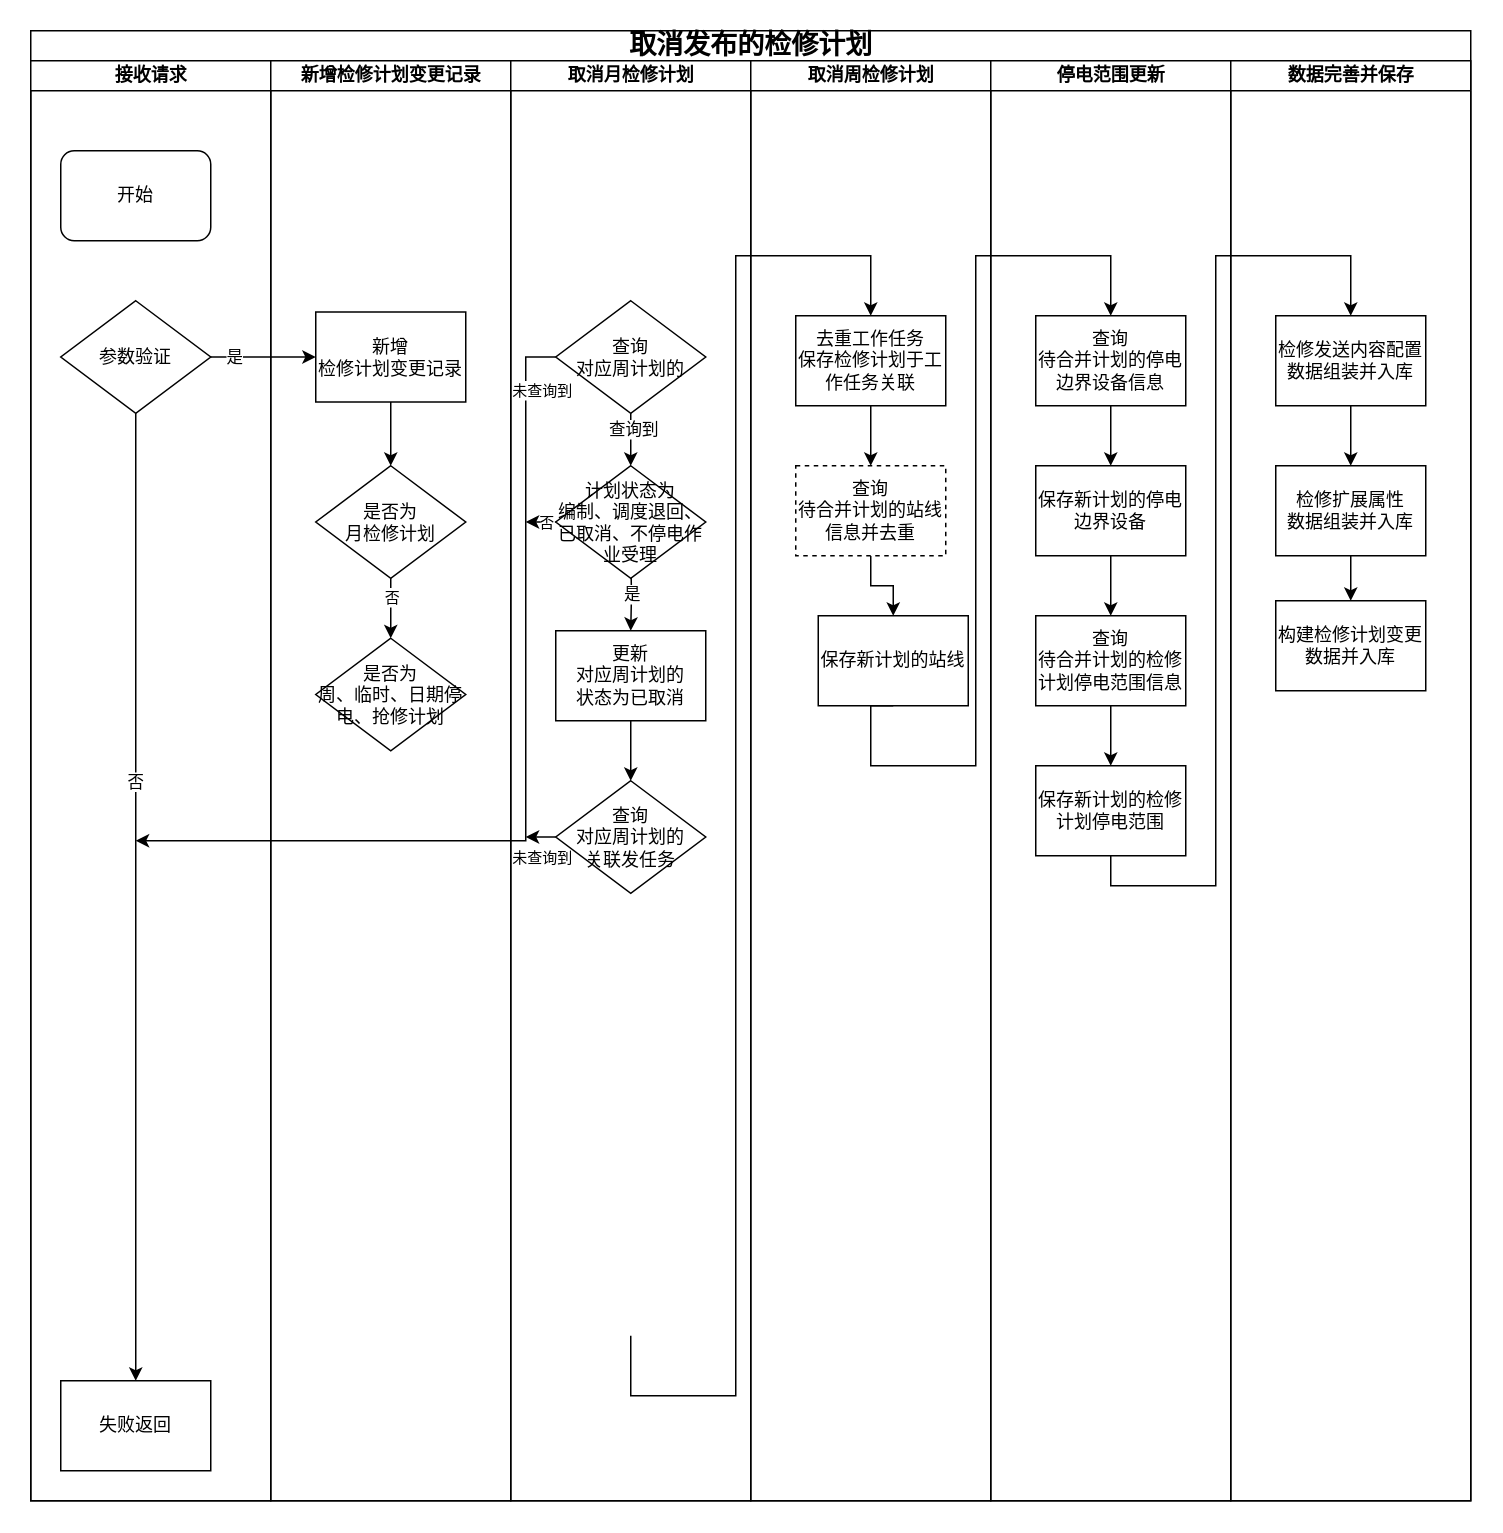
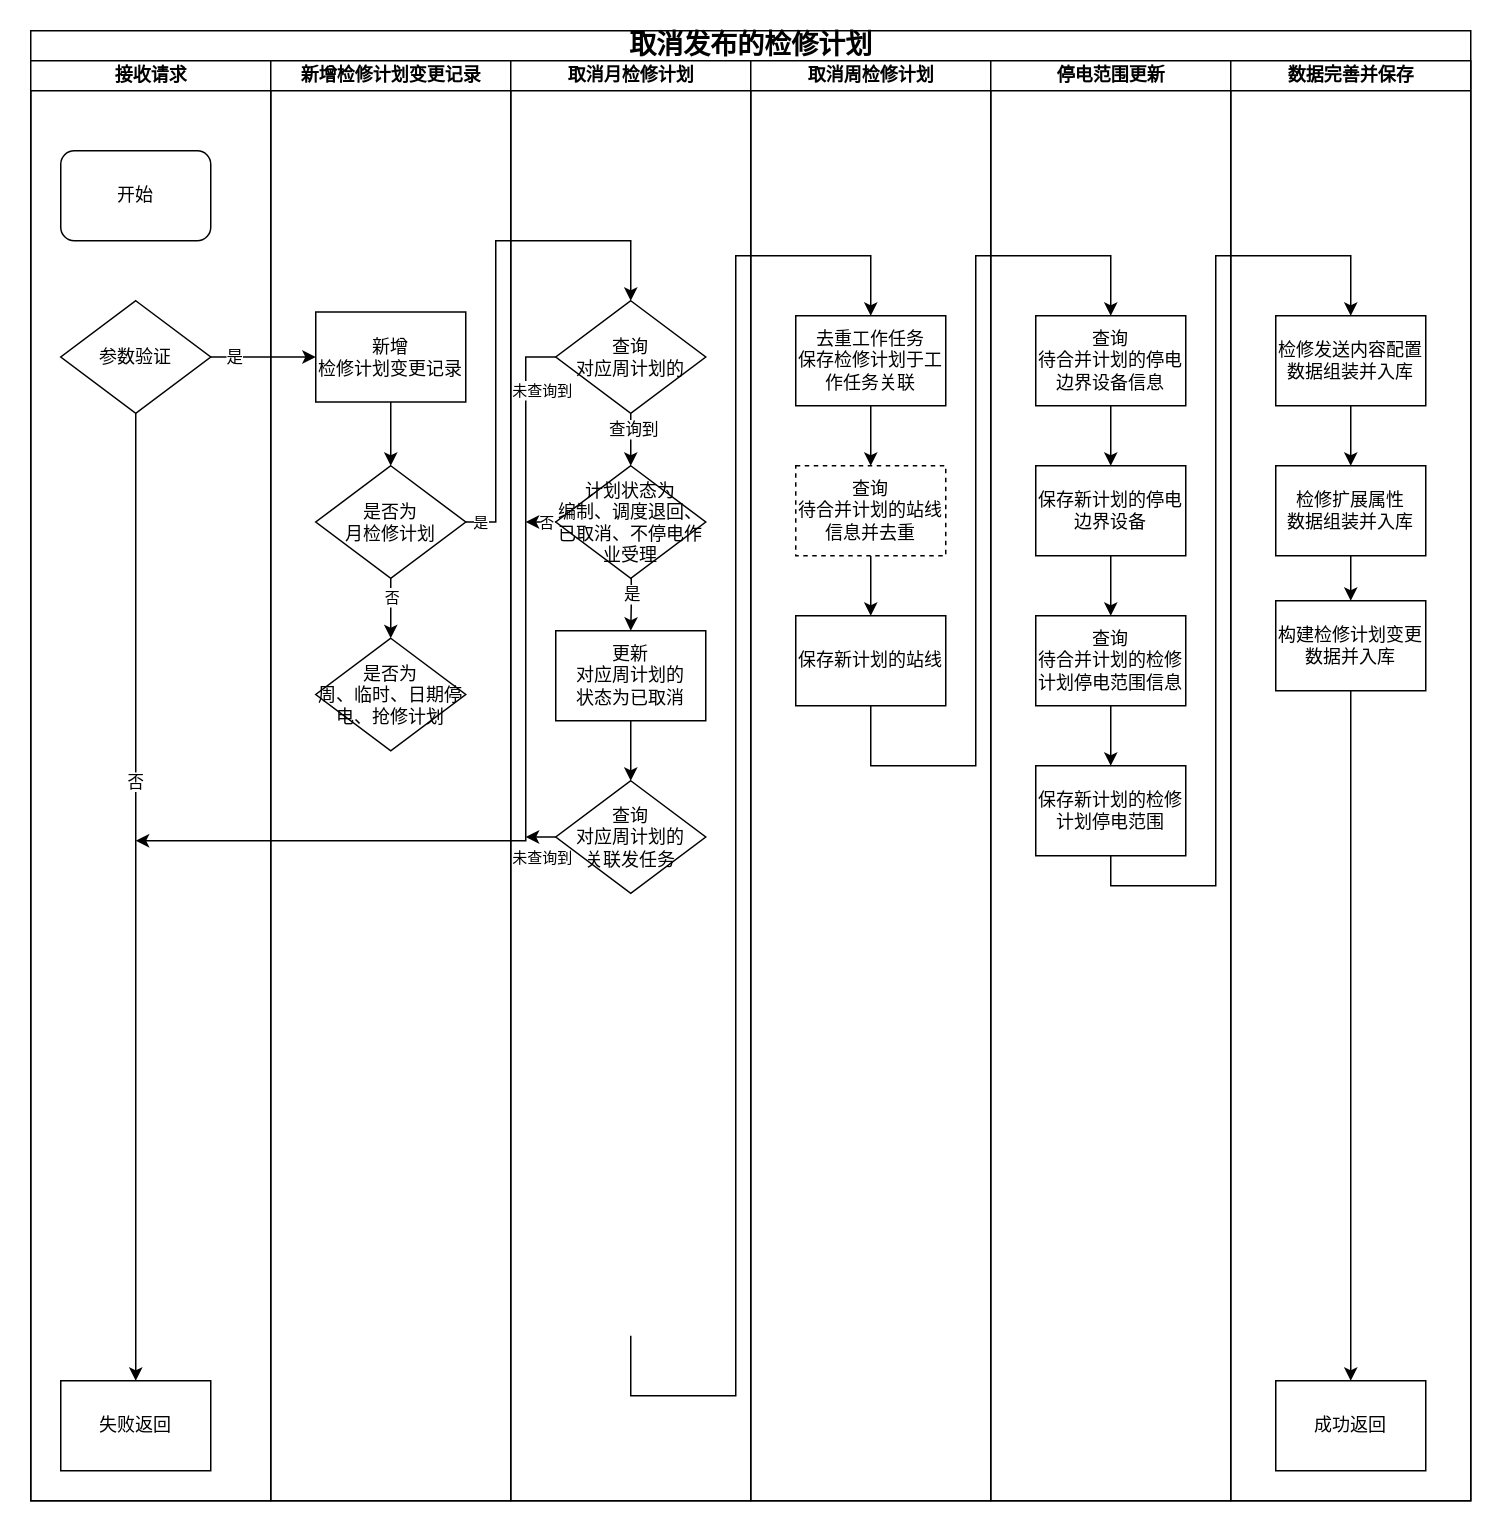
none -> (496, 304)
(893, 661) -> (871, 661)
none -> (1351, 1031)
none -> (1351, 1426)
